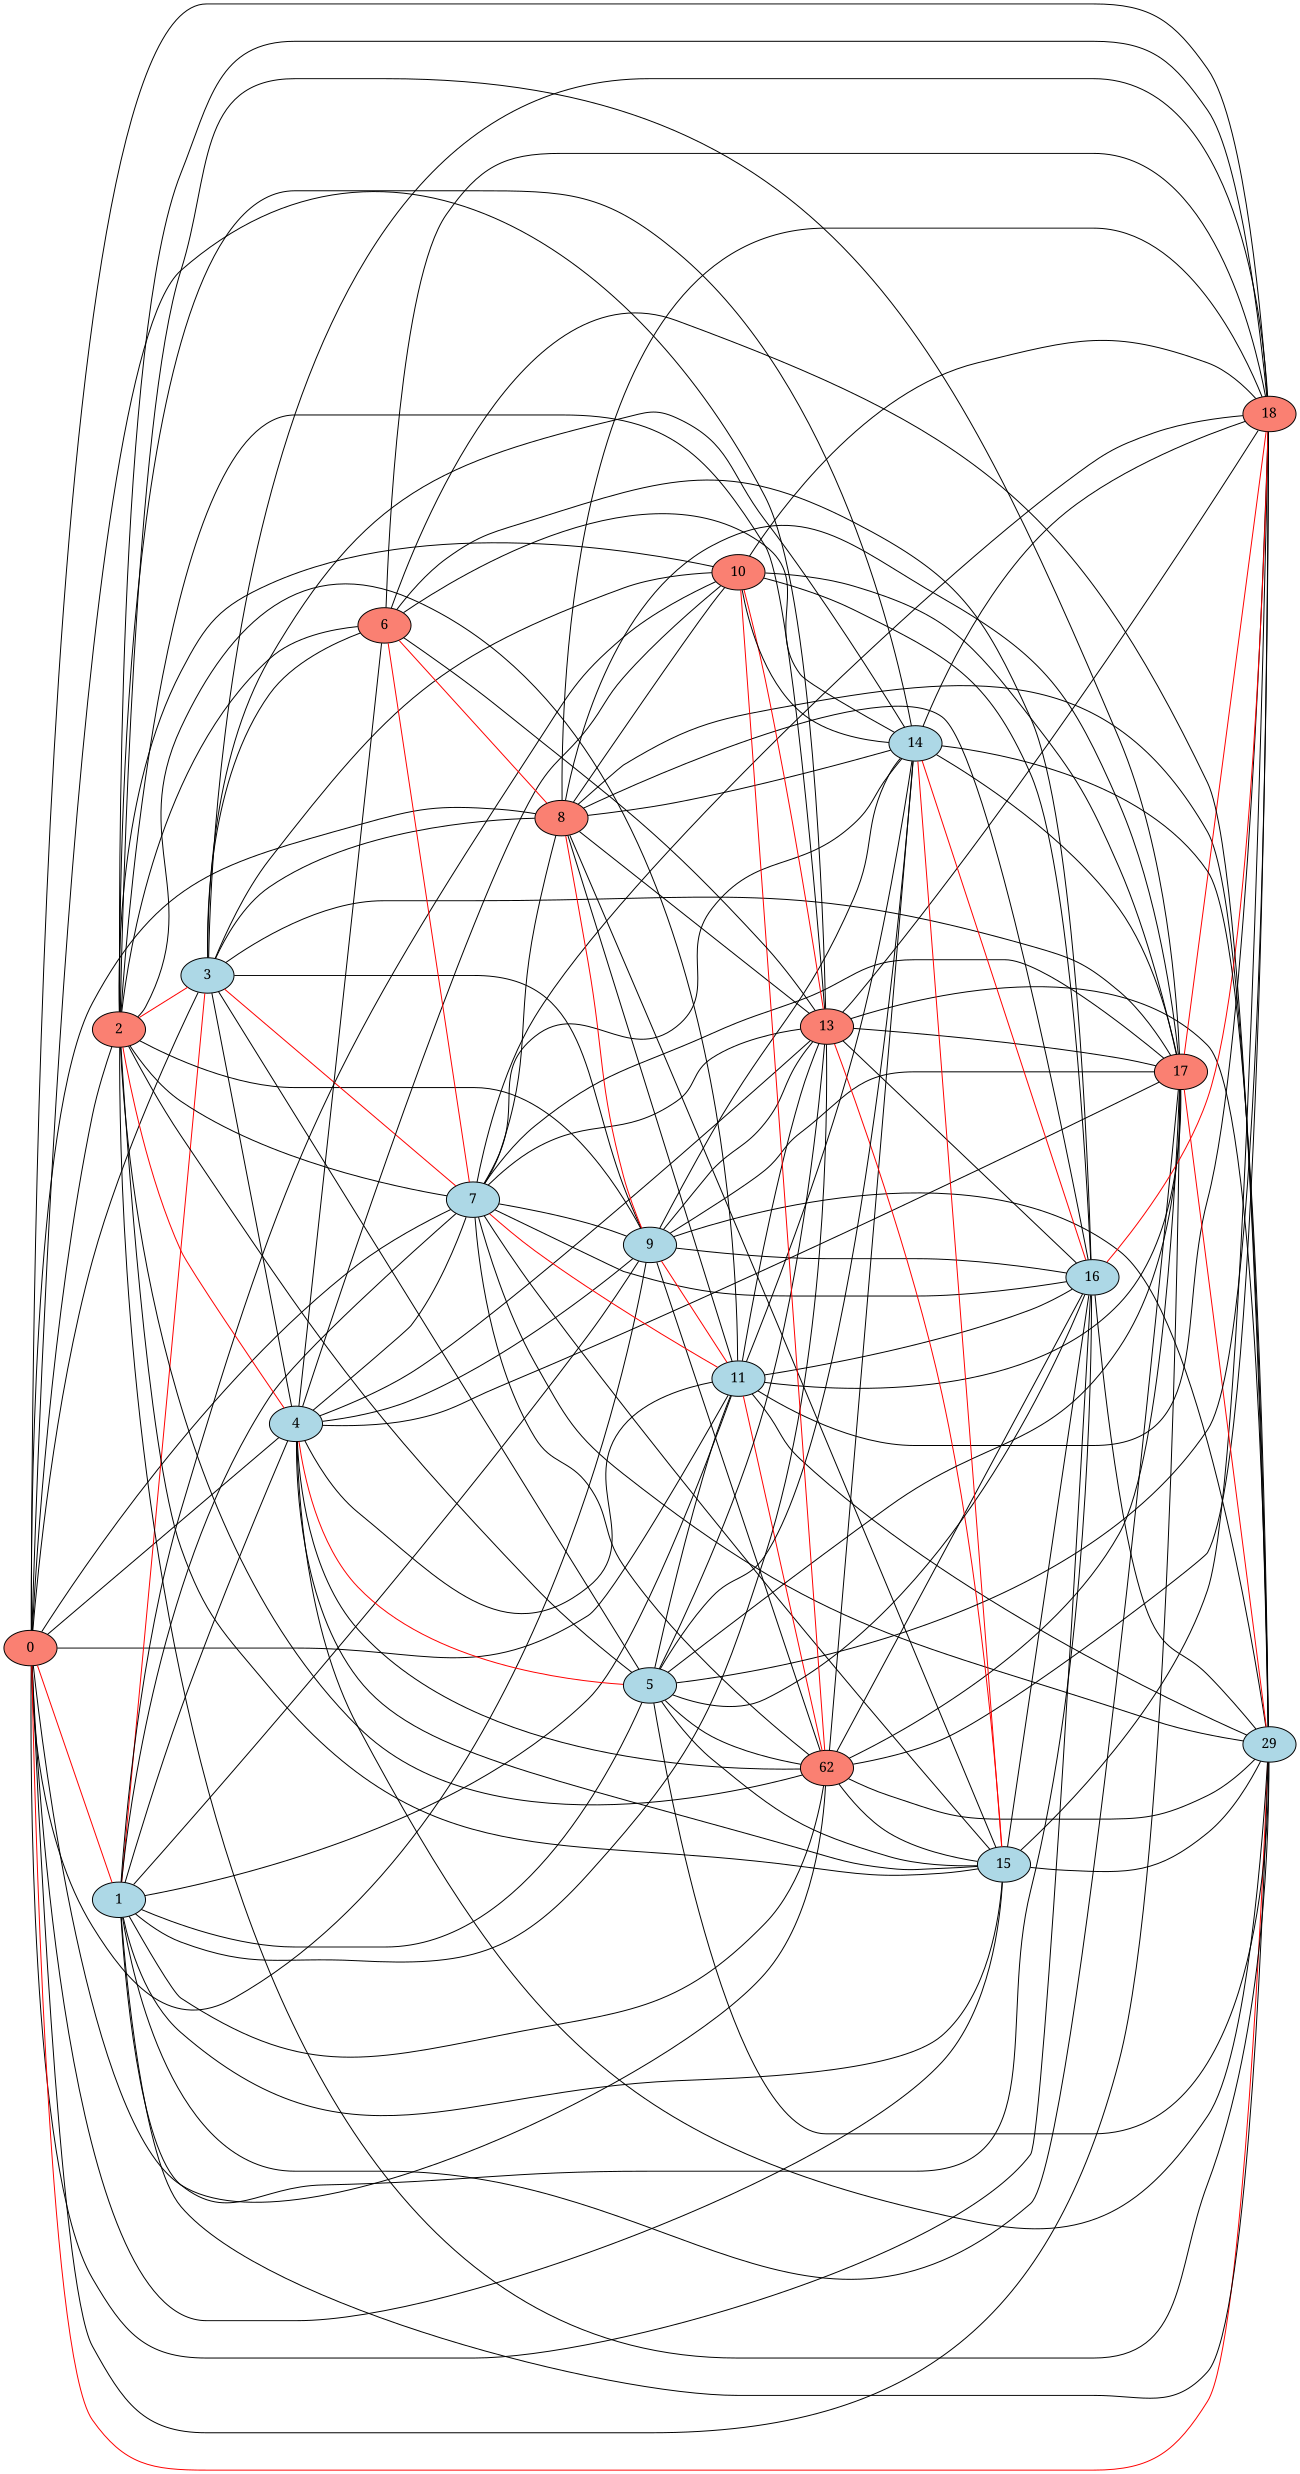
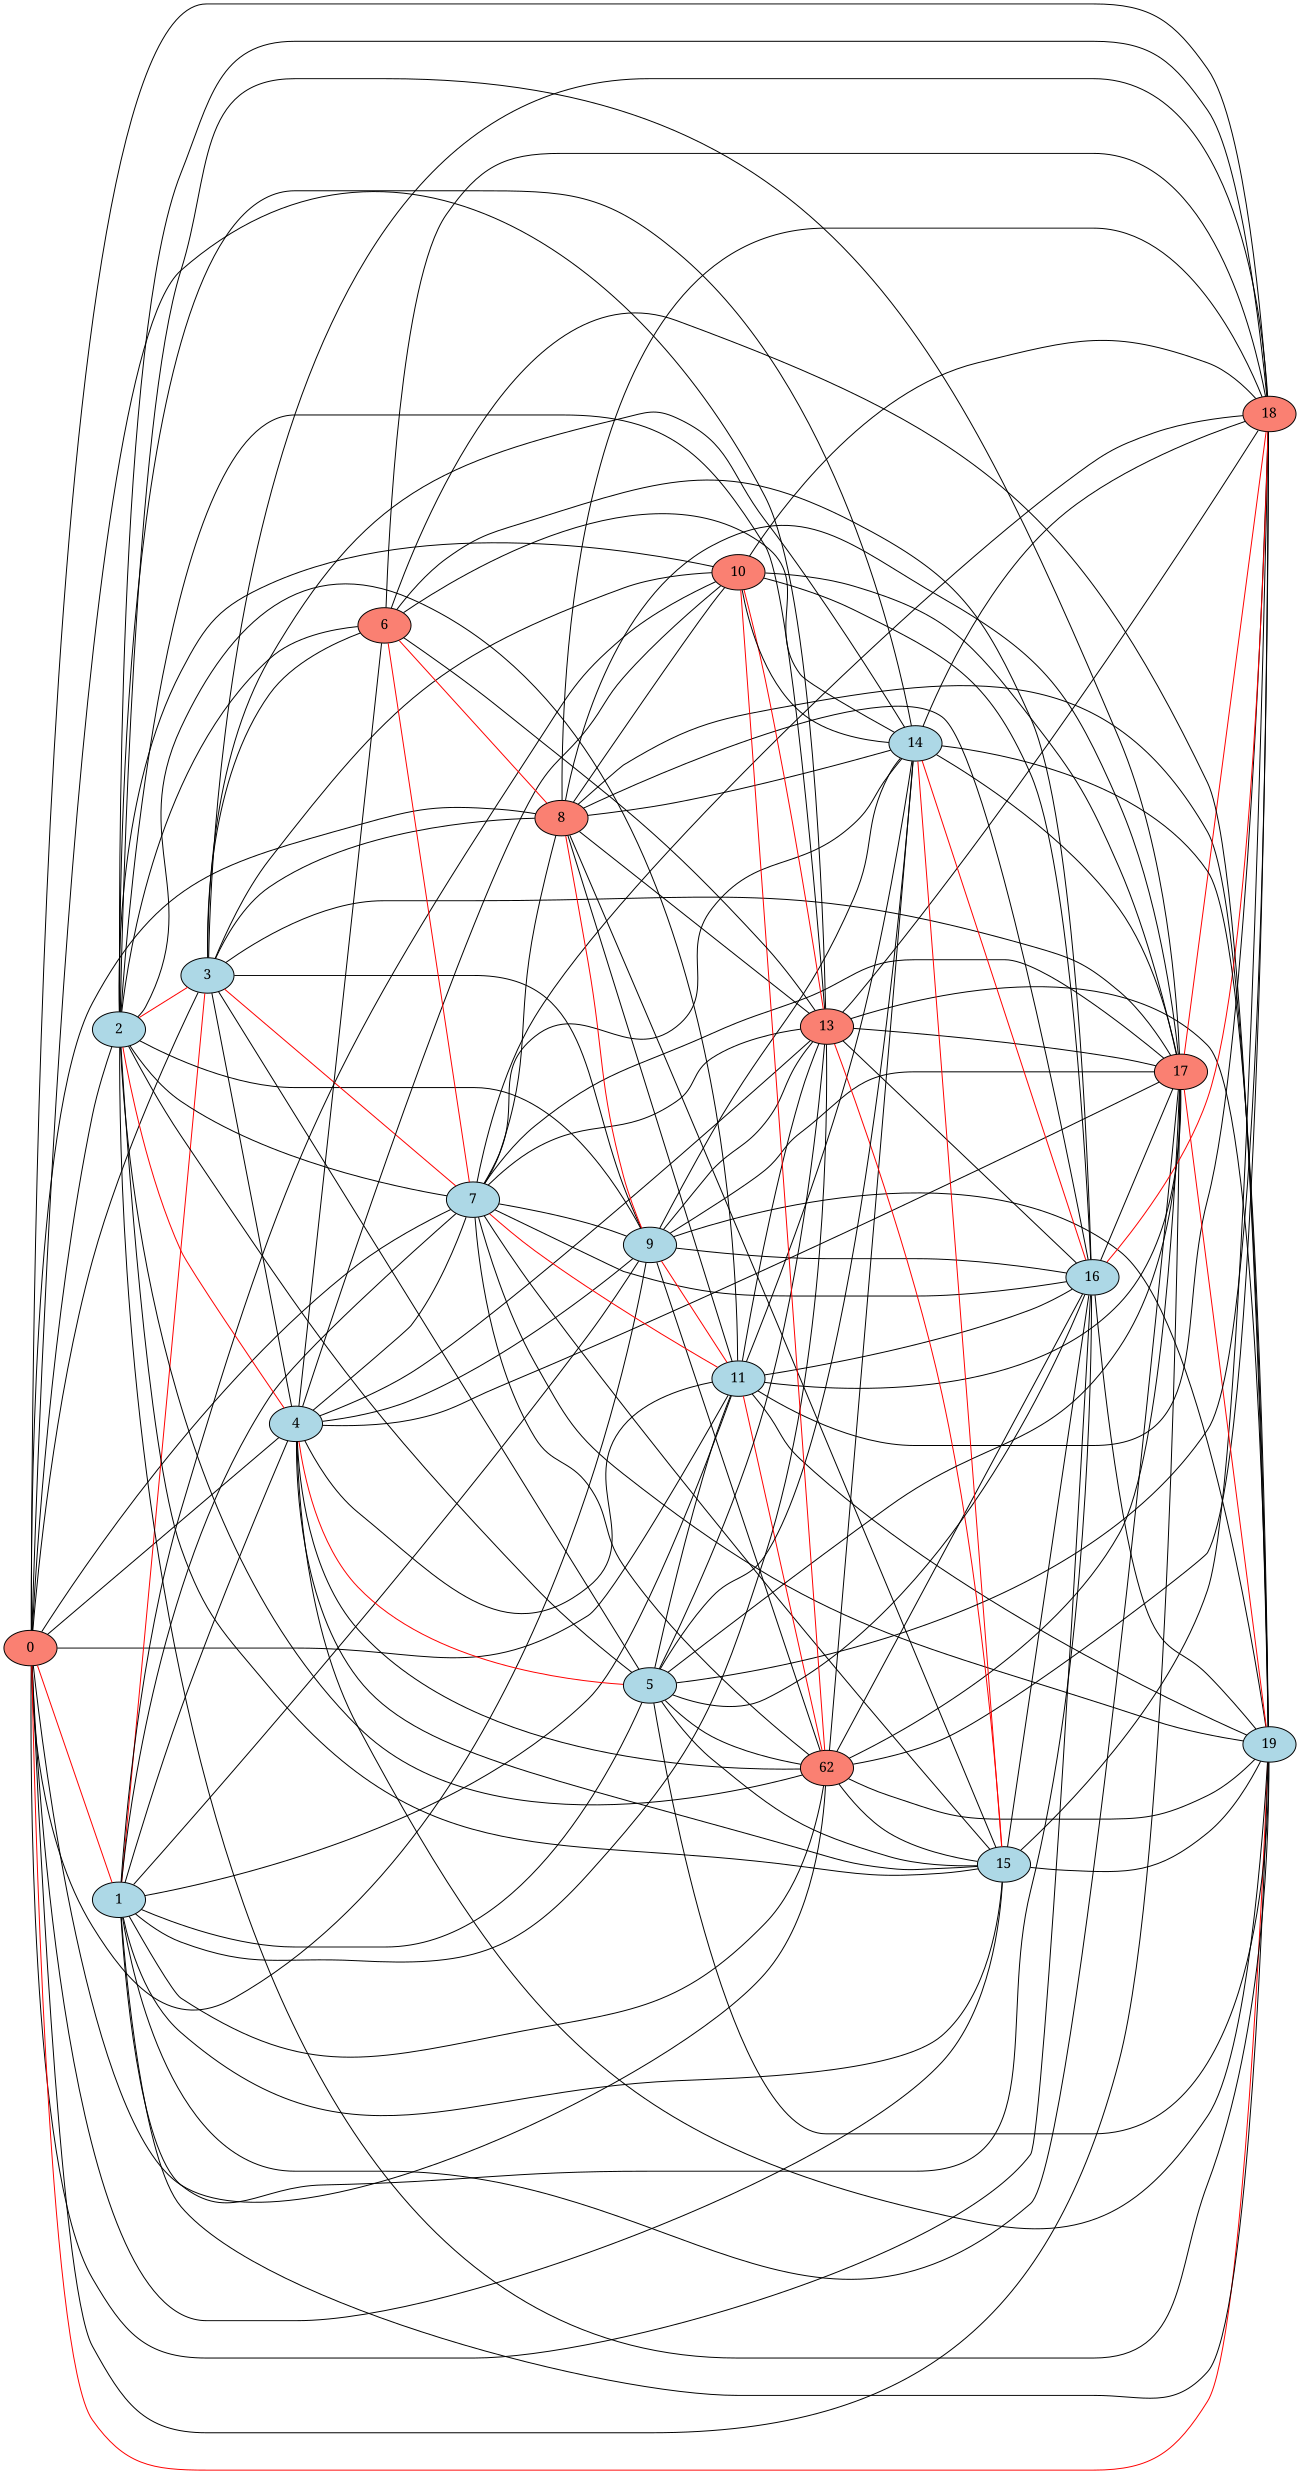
(119, 1030) -> (119, 1030)
none -> (1137, 1174)
(1269, 1744) -> (1269, 1744)
